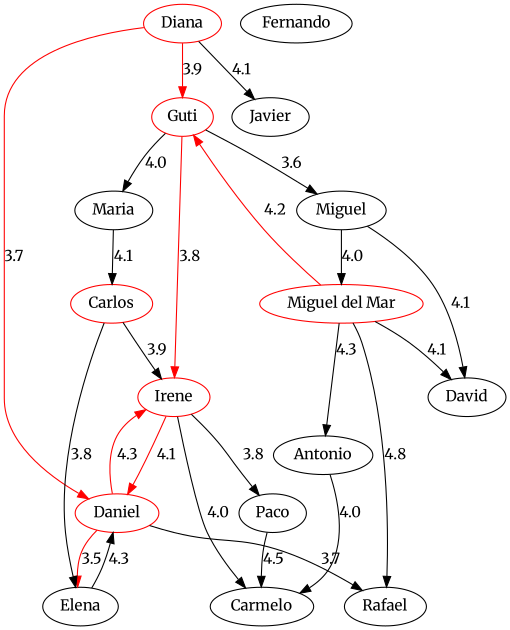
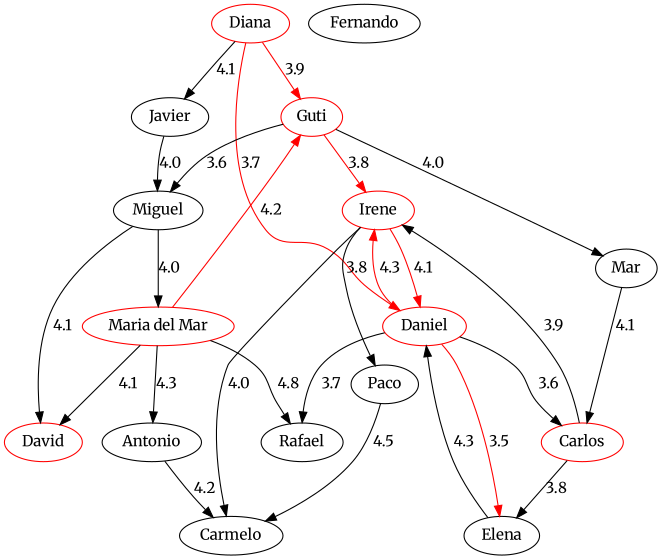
none -> (159, 158)
(114, 210) -> (626, 268)
(341, 304) -> (158, 326)
none -> (516, 367)
(467, 397) -> (43, 442)
(351, 513) -> (205, 489)
